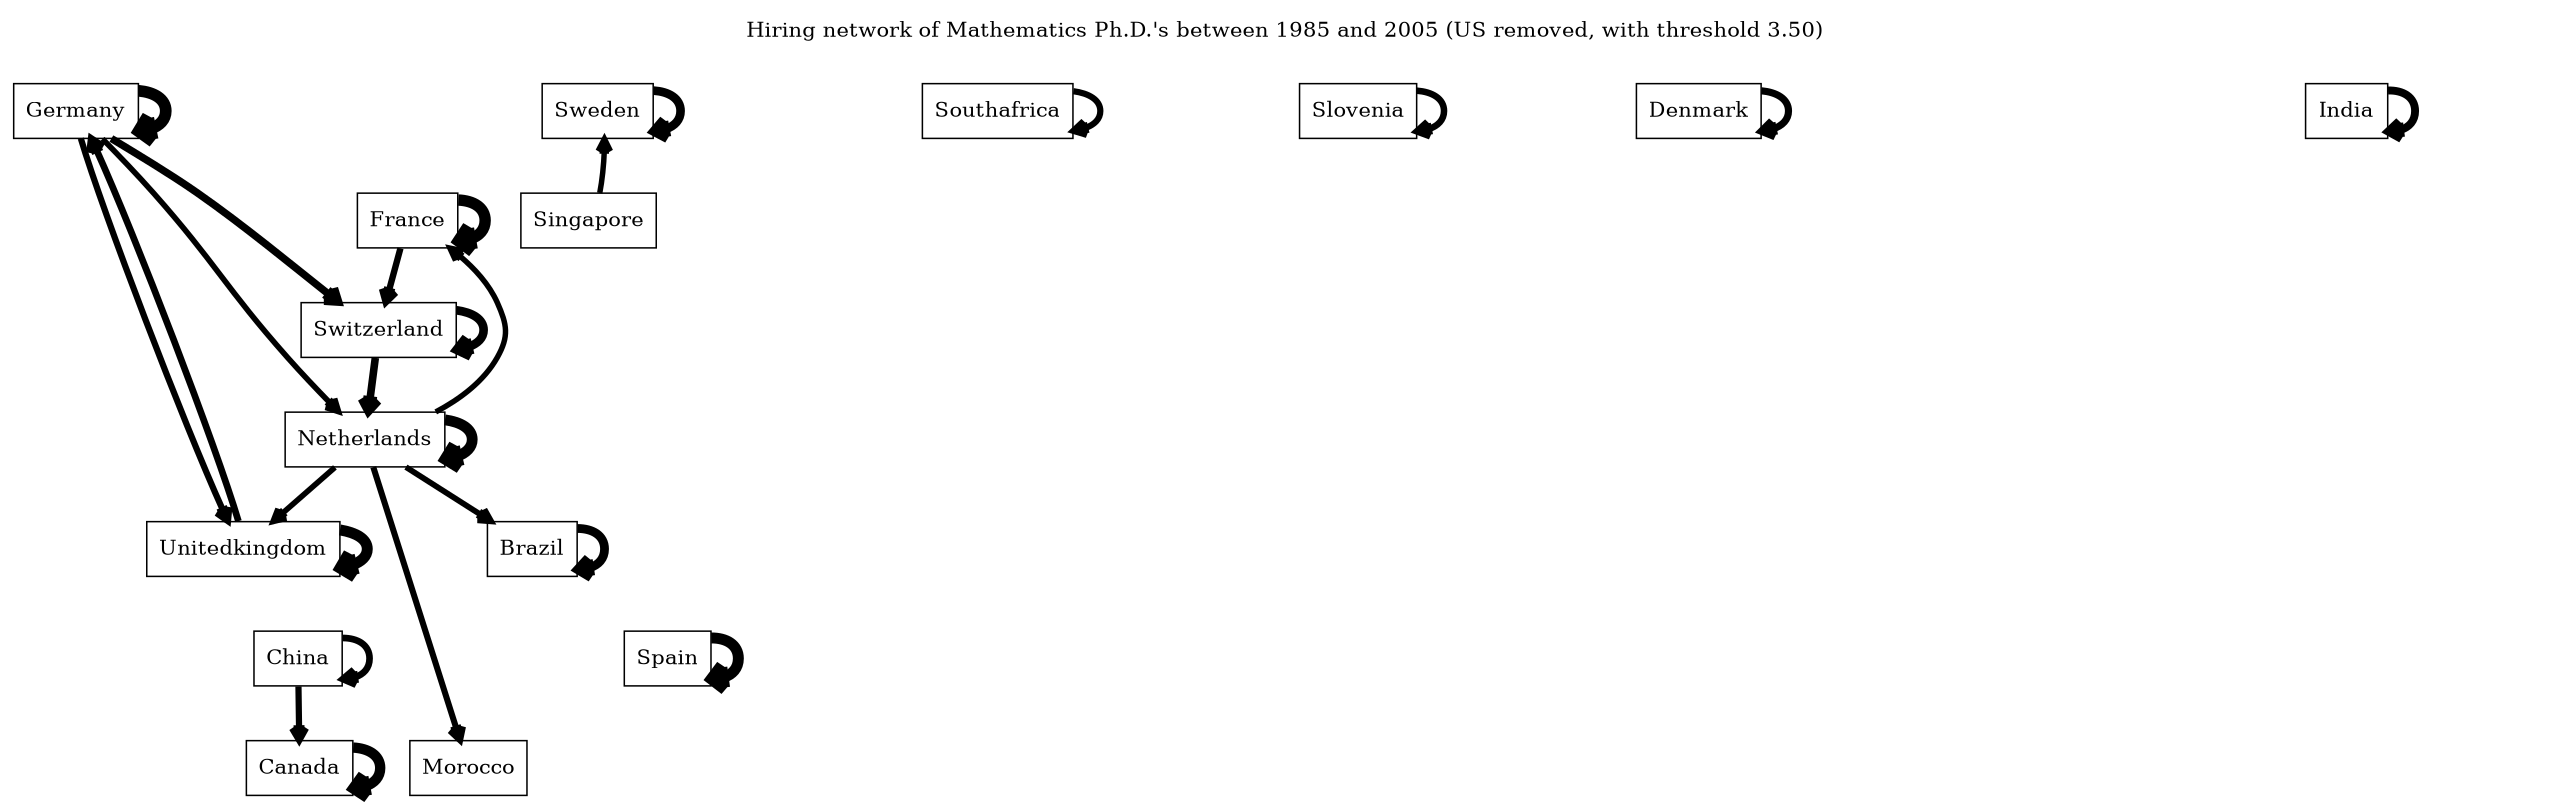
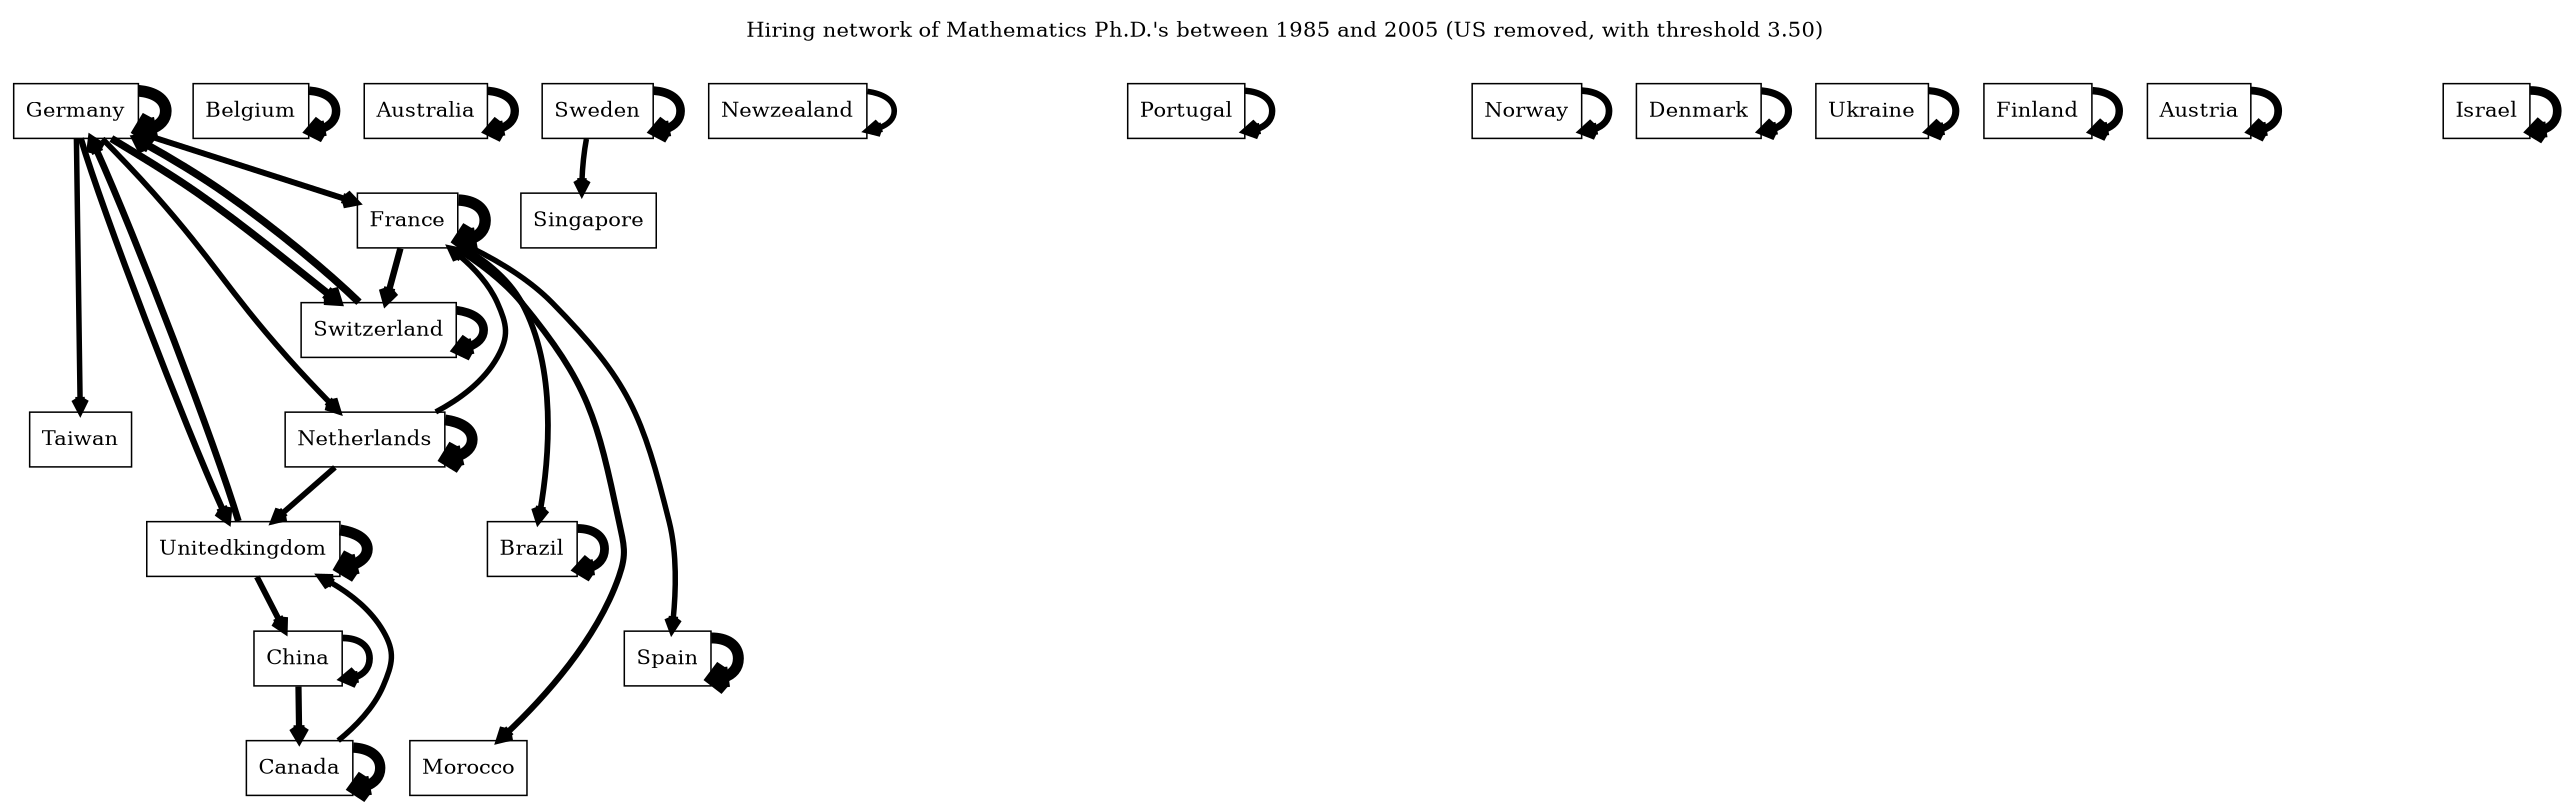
none -> (251, 111)
none -> (426, 111)
none -> (788, 111)
(998, 111) -> none
none -> (1186, 111)
(1358, 111) -> none
none -> (1527, 111)
none -> (1872, 111)
none -> (2038, 111)
none -> (2199, 111)
(2347, 111) -> none
none -> (2487, 111)
none -> (242, 166)
(603, 172) -> (583, 160)
(373, 379) -> (257, 217)
none -> (626, 395)
none -> (81, 440)
(443, 491) -> (542, 361)
none -> (268, 598)
(415, 598) -> (610, 483)
none -> (391, 658)
